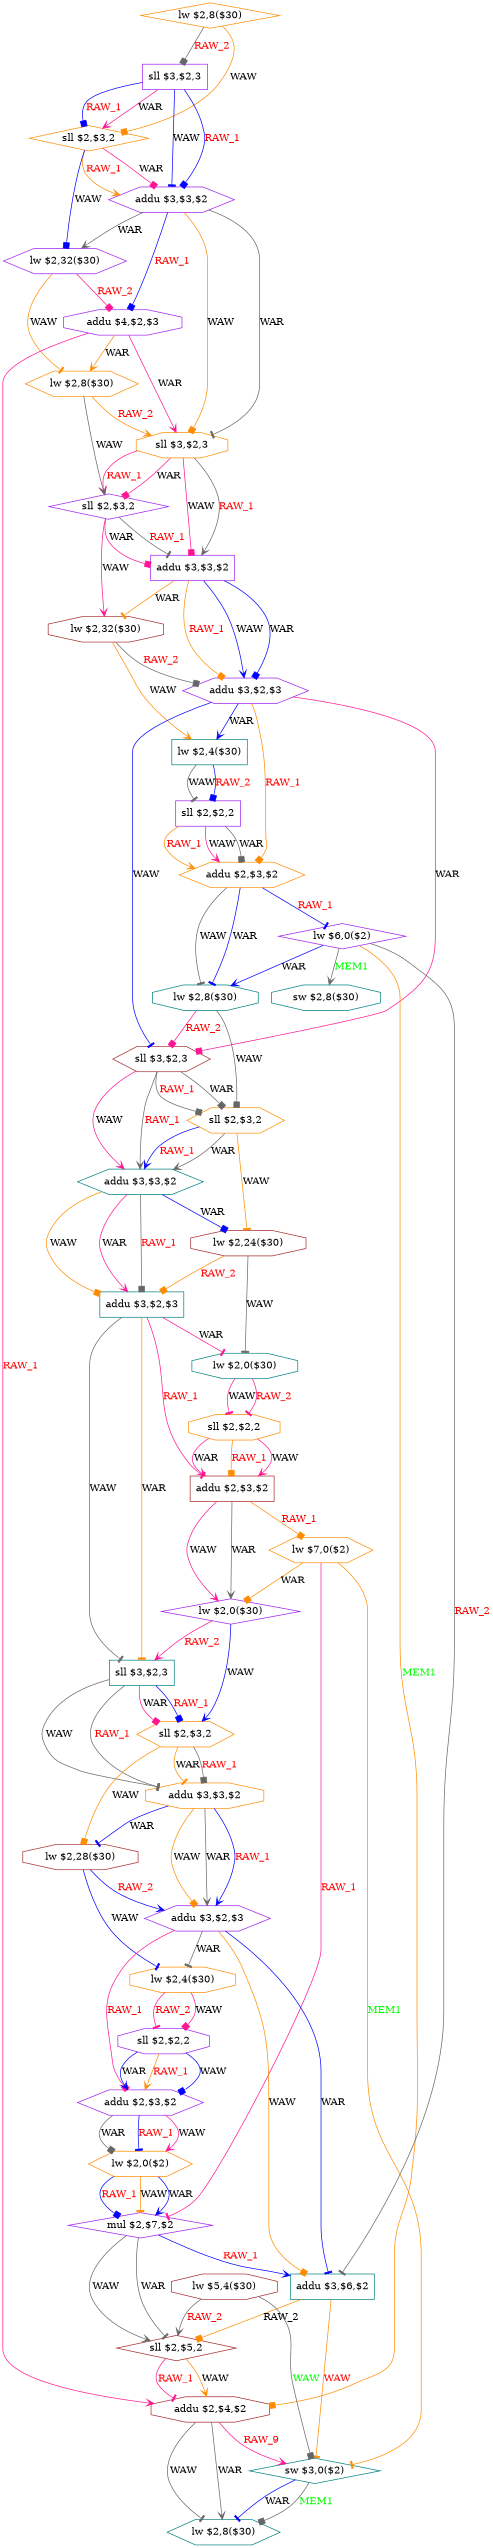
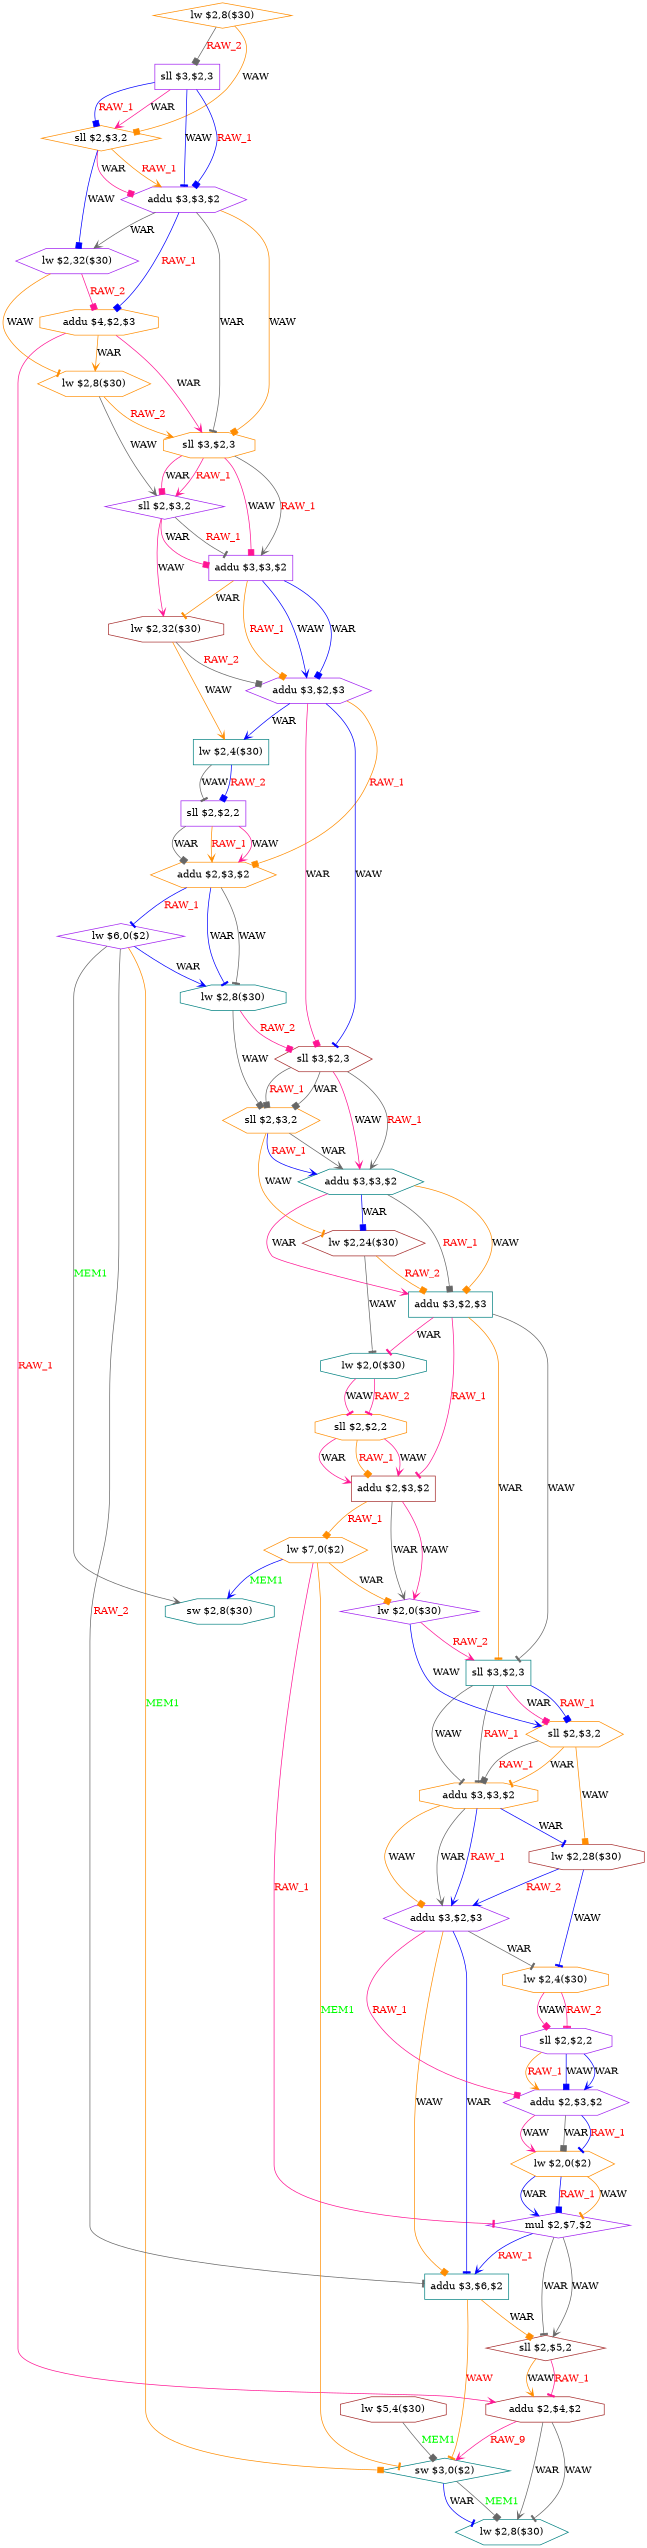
(123, 322) -> (99, 322)
(248, 1243) -> (364, 1243)
none -> (255, 1572)
(407, 1709) -> (146, 1802)
(187, 2312) -> none
(281, 2317) -> (522, 2317)
(306, 2379) -> (439, 2440)
